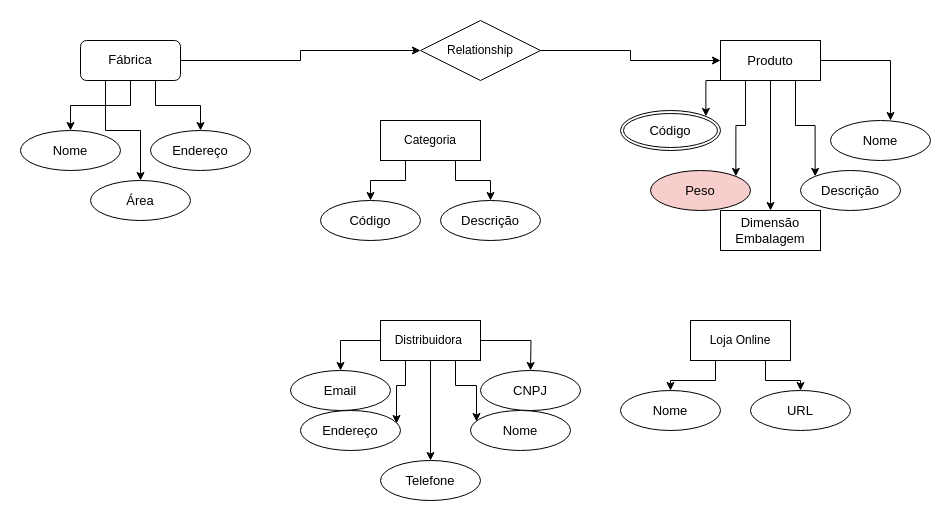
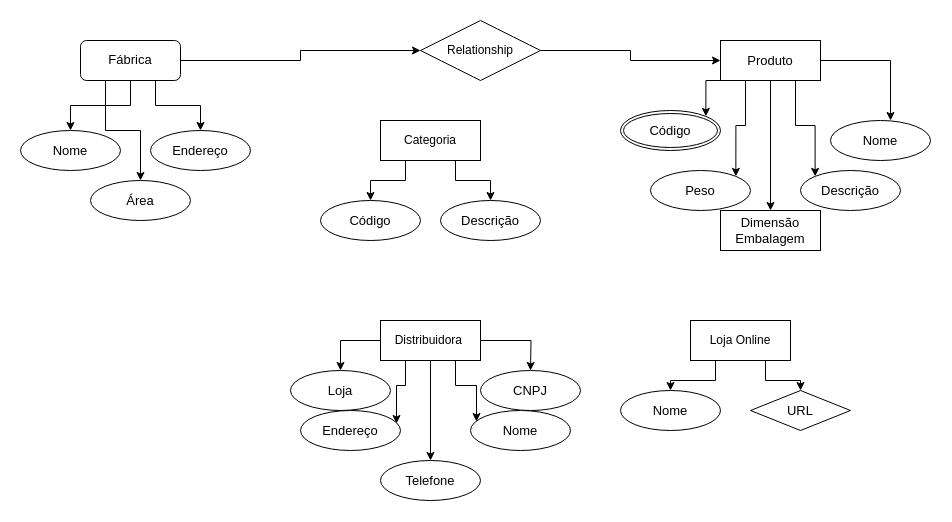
(701, 191) -> (701, 191)
(341, 391) -> (341, 391)
(801, 411) -> (801, 411)
